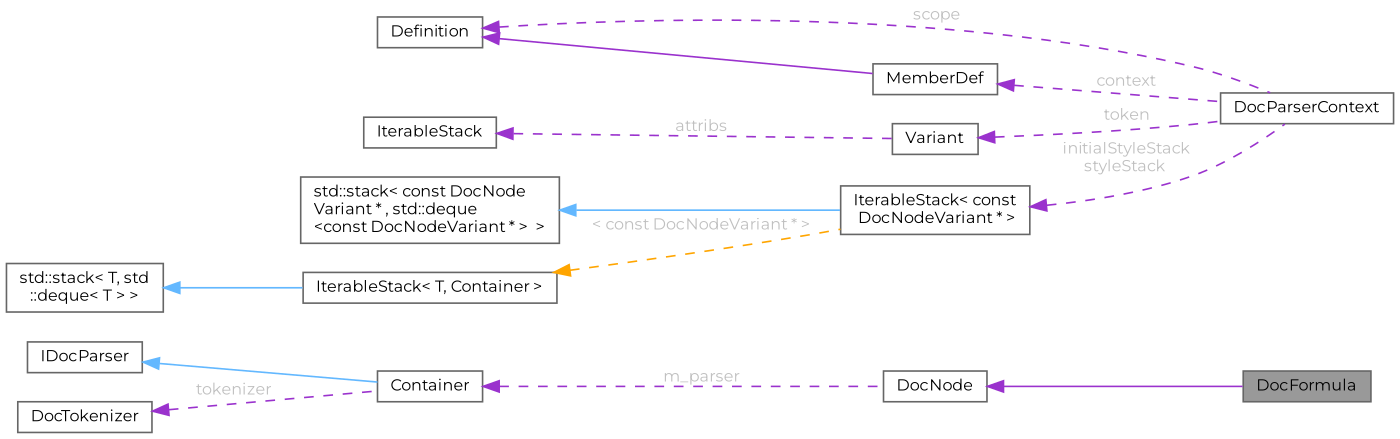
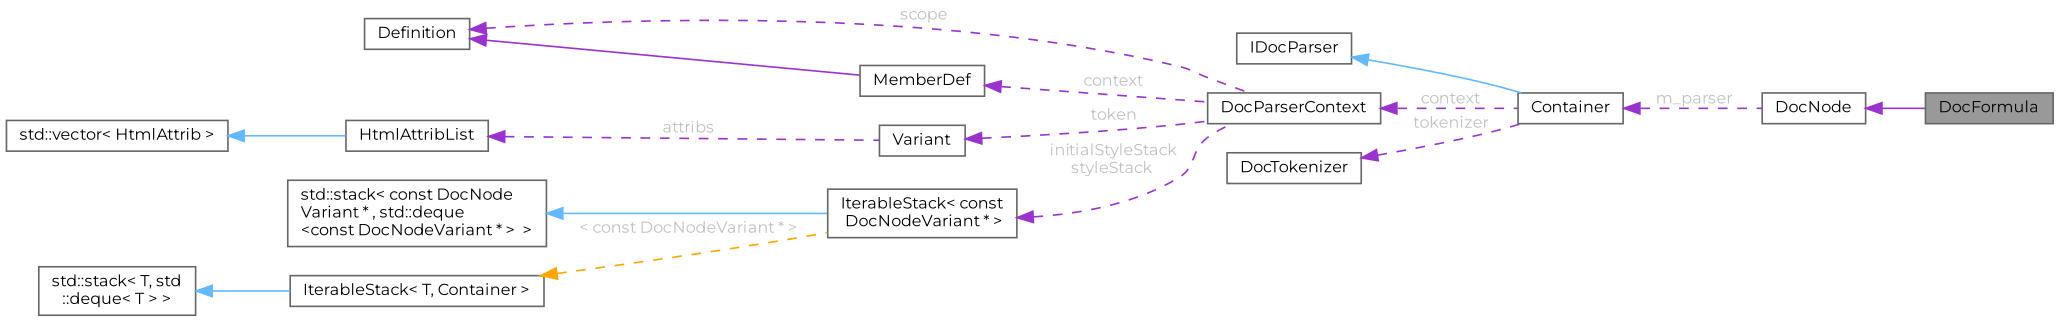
none -> (1458, 108)
(430, 133) -> (417, 136)
none -> (117, 136)
